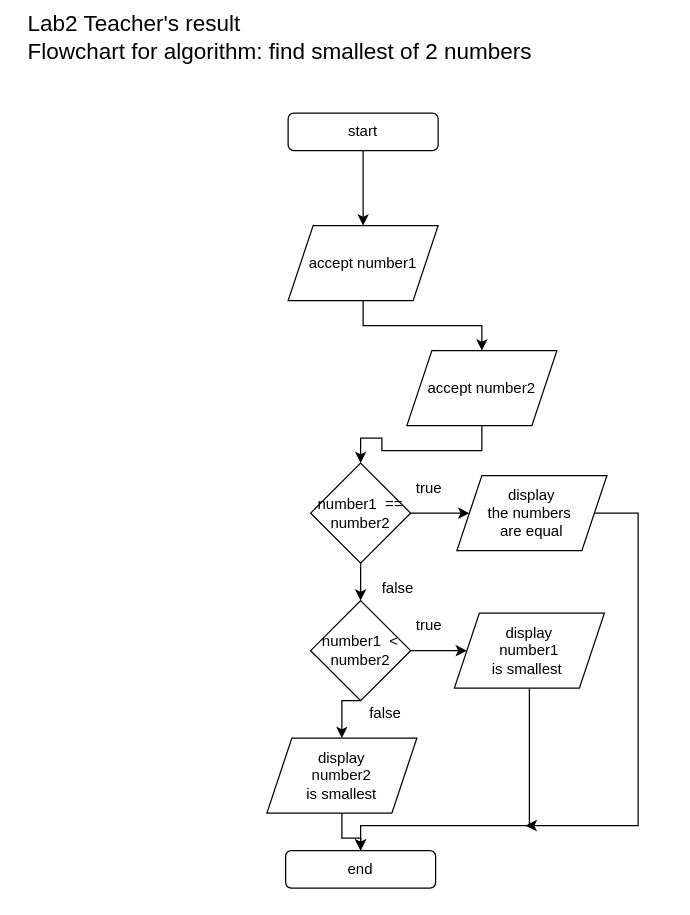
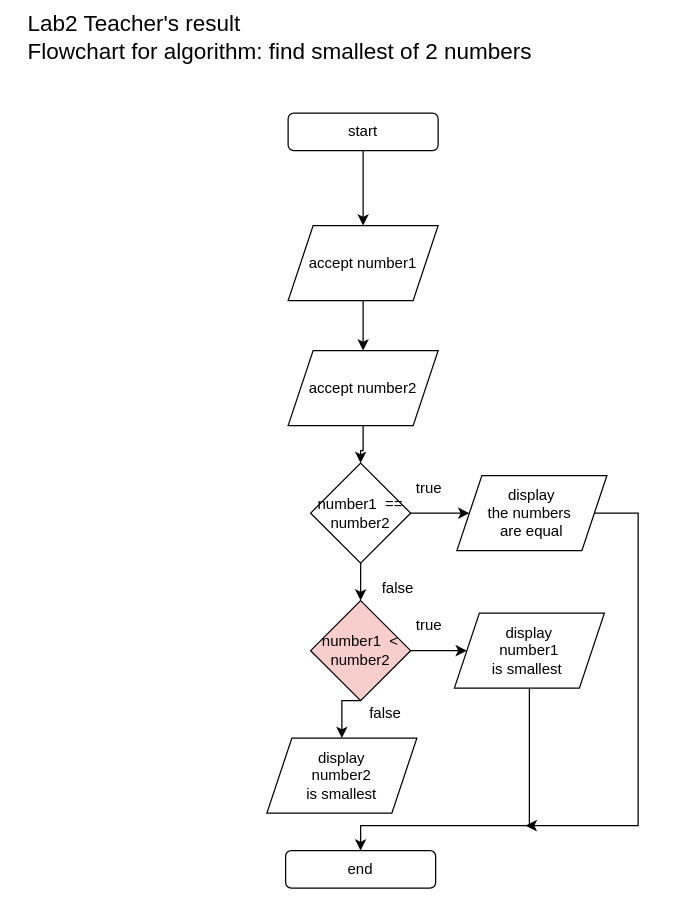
(482, 388) -> (363, 388)
(361, 651) -> (361, 651)
(342, 833) -> none
